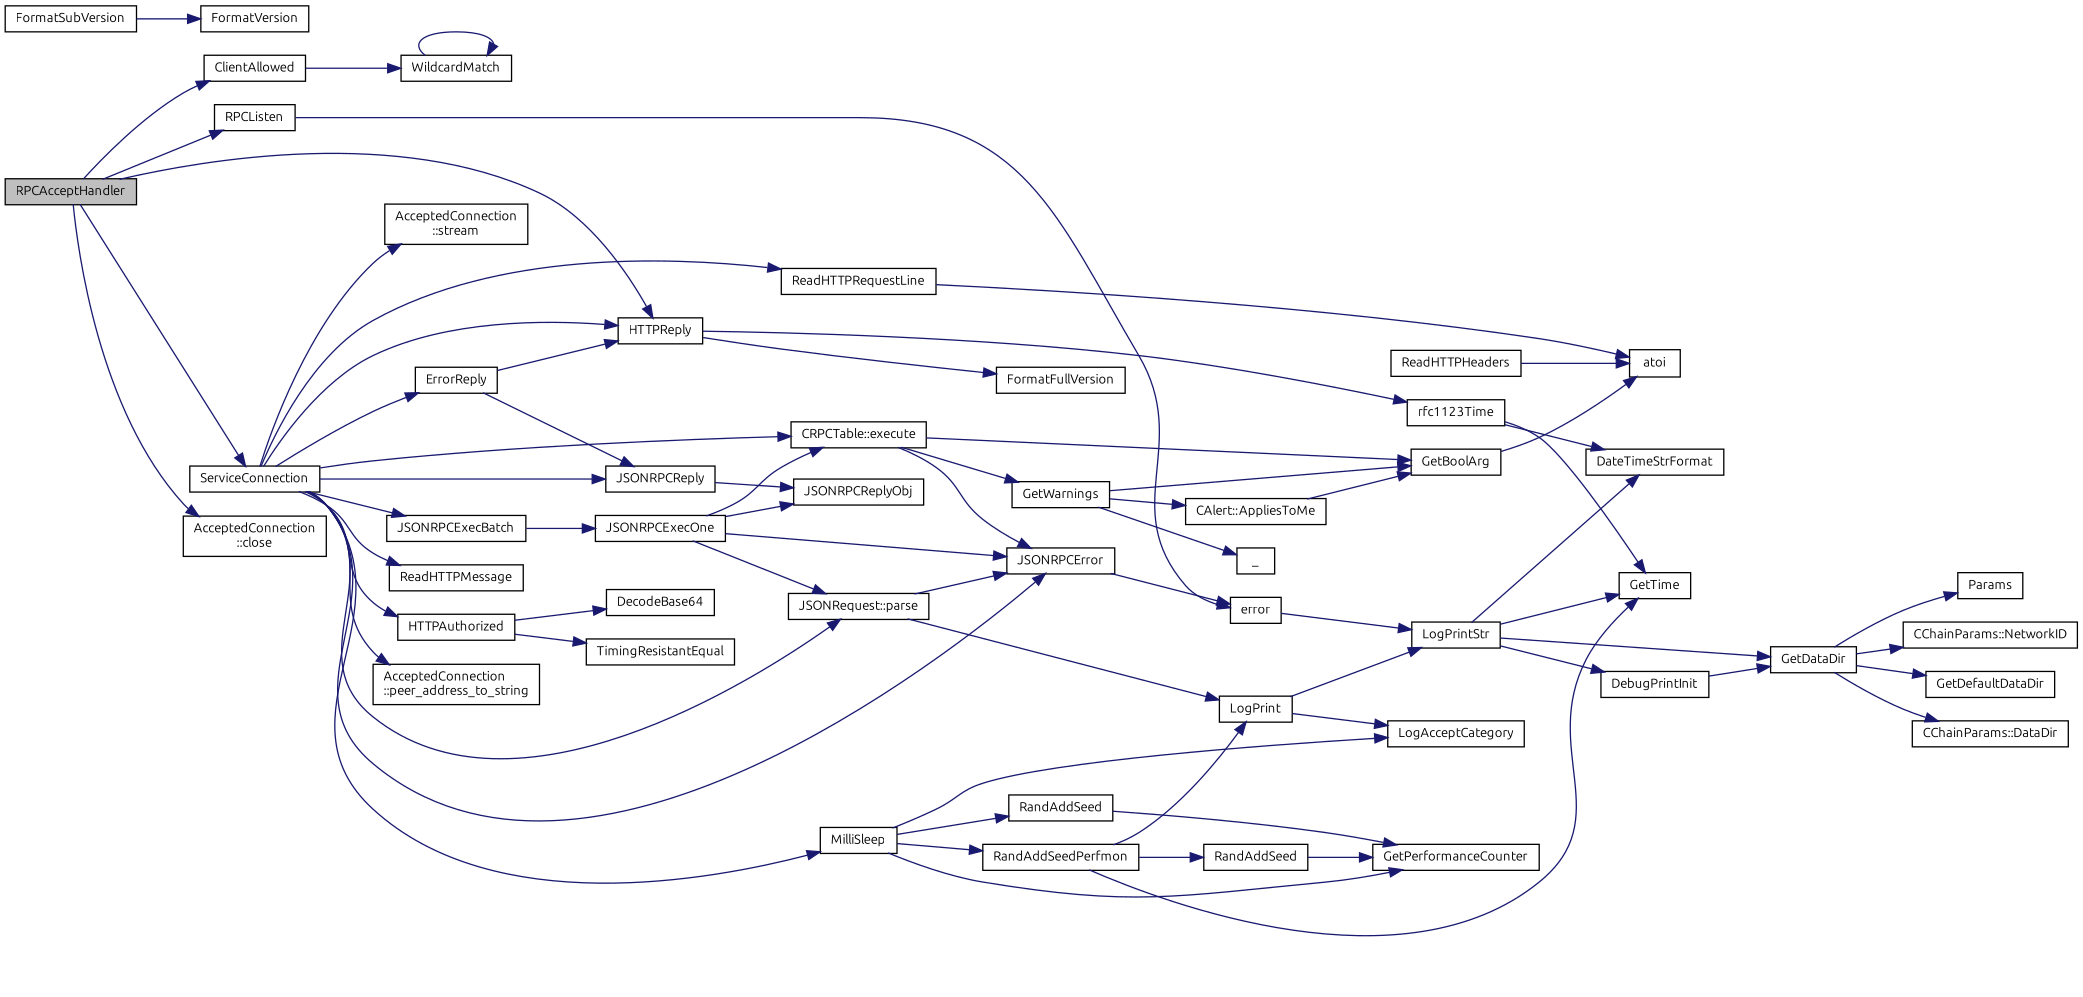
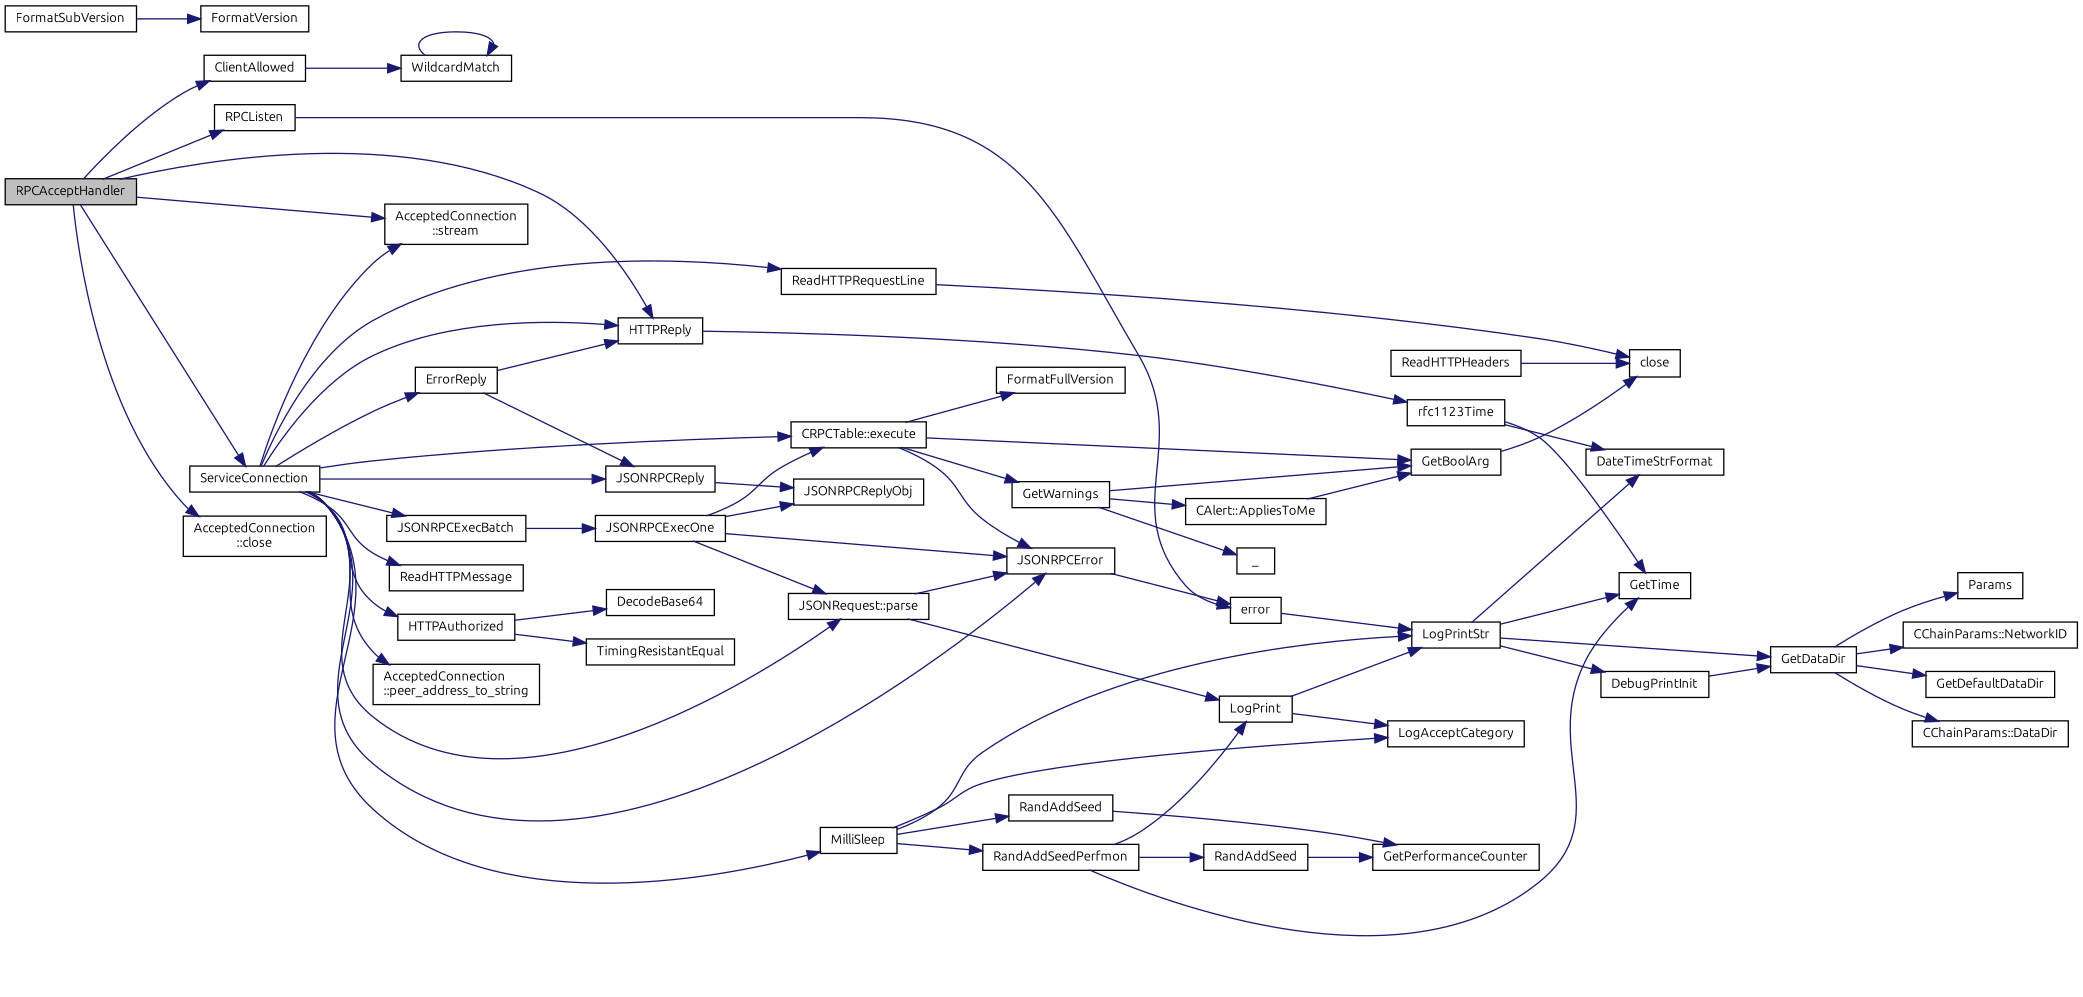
none -> (254, 207)
(843, 357) -> (953, 409)
(1655, 363) -> (1655, 363)
(1124, 897) -> (1126, 684)
